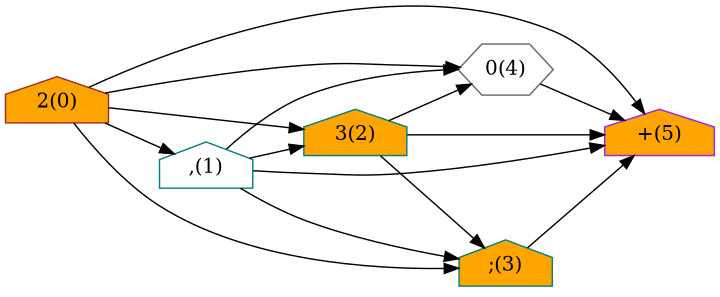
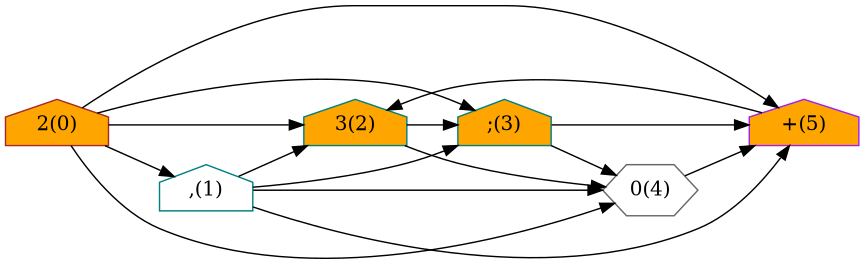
(499, 135) -> (581, 81)
none -> (577, 157)
